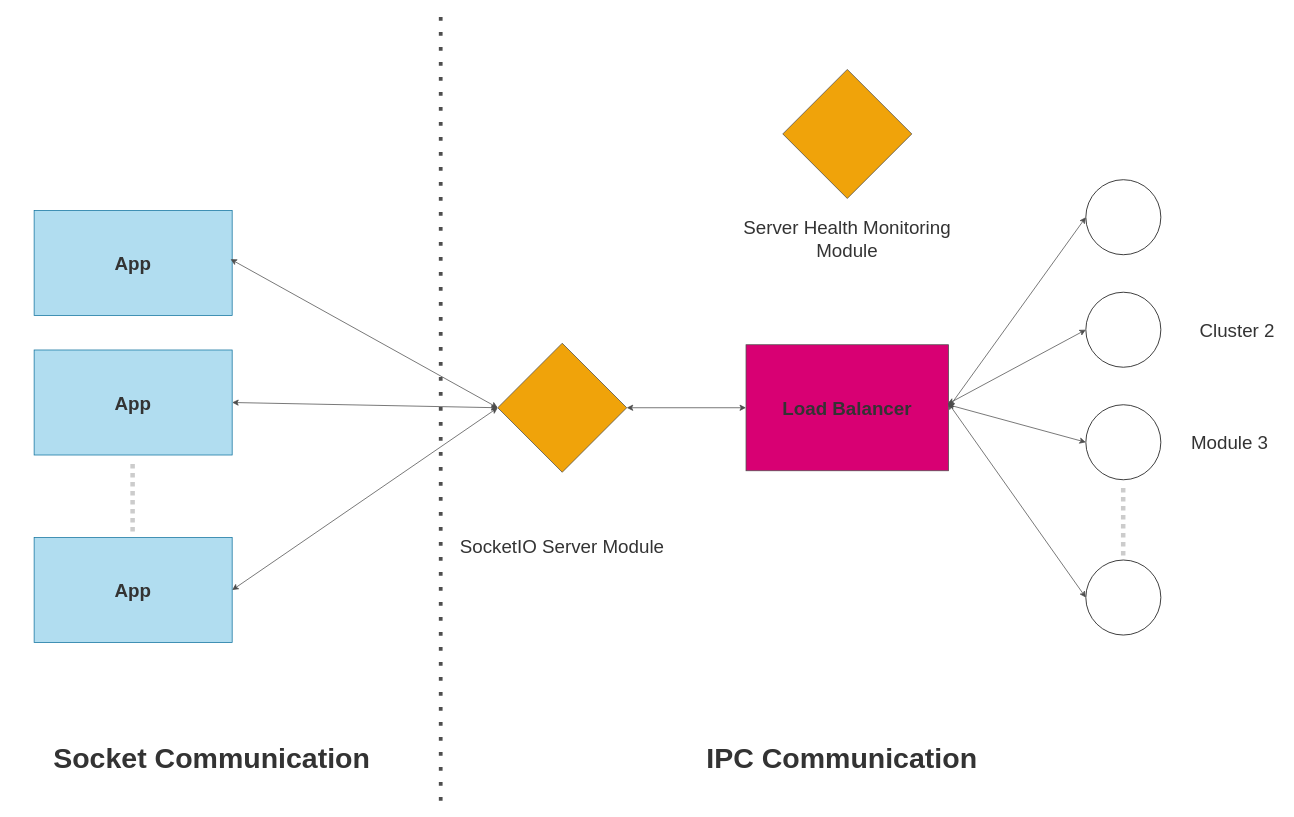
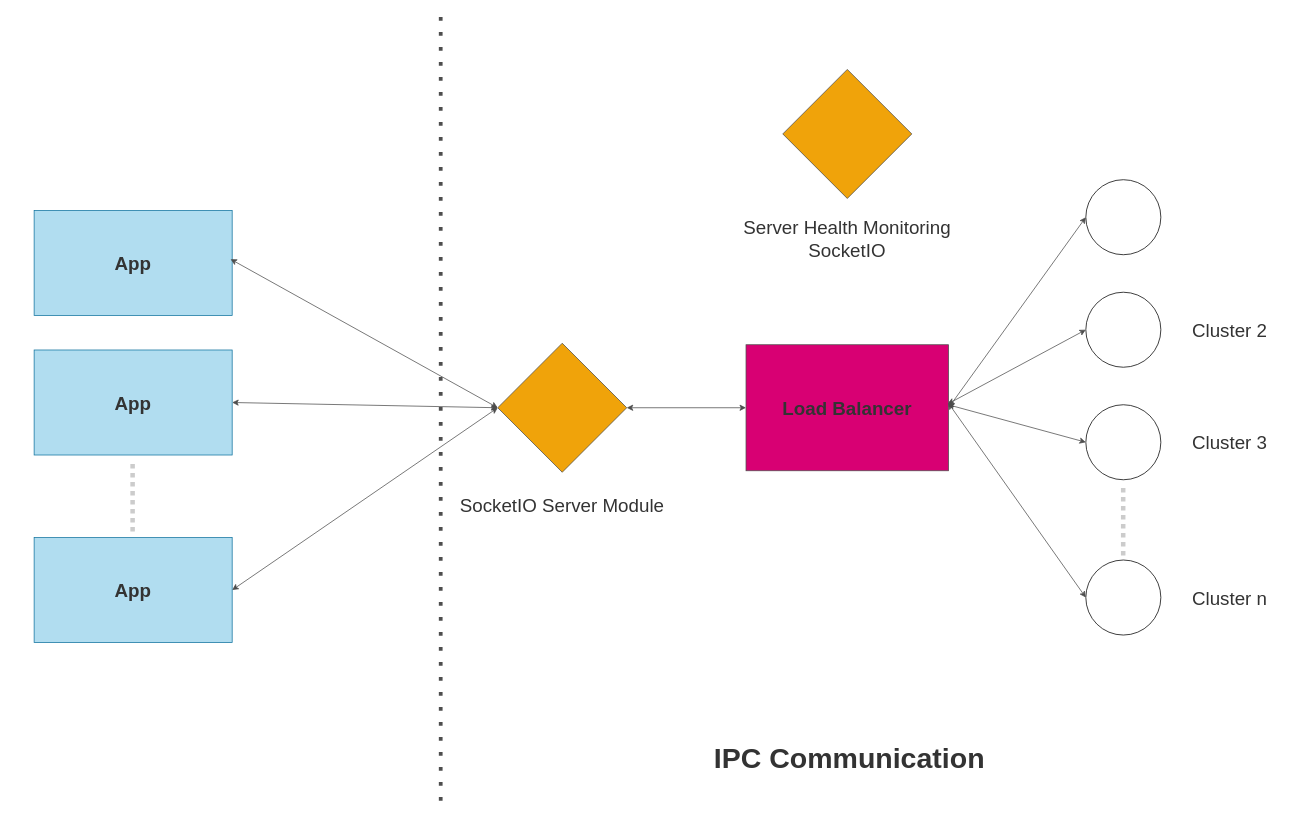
(847, 238) -> (847, 238)
(1237, 330) -> (1230, 330)
(1230, 442) -> (1230, 442)
(562, 546) -> (562, 504)
none -> (1230, 597)
(212, 759) -> none
(842, 759) -> (849, 759)
